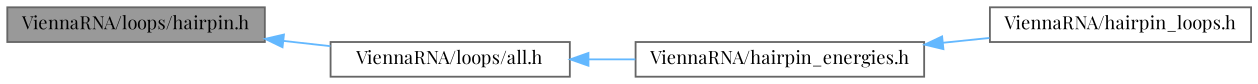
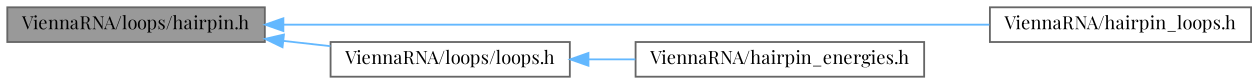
(966, 40) -> (637, 25)
(450, 59) -> (450, 59)
